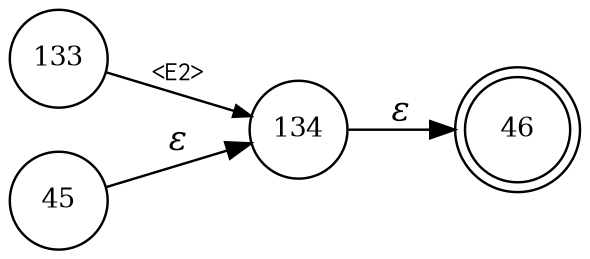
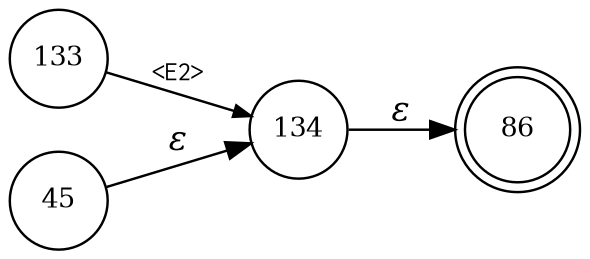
(518, 130) -> (518, 130)
